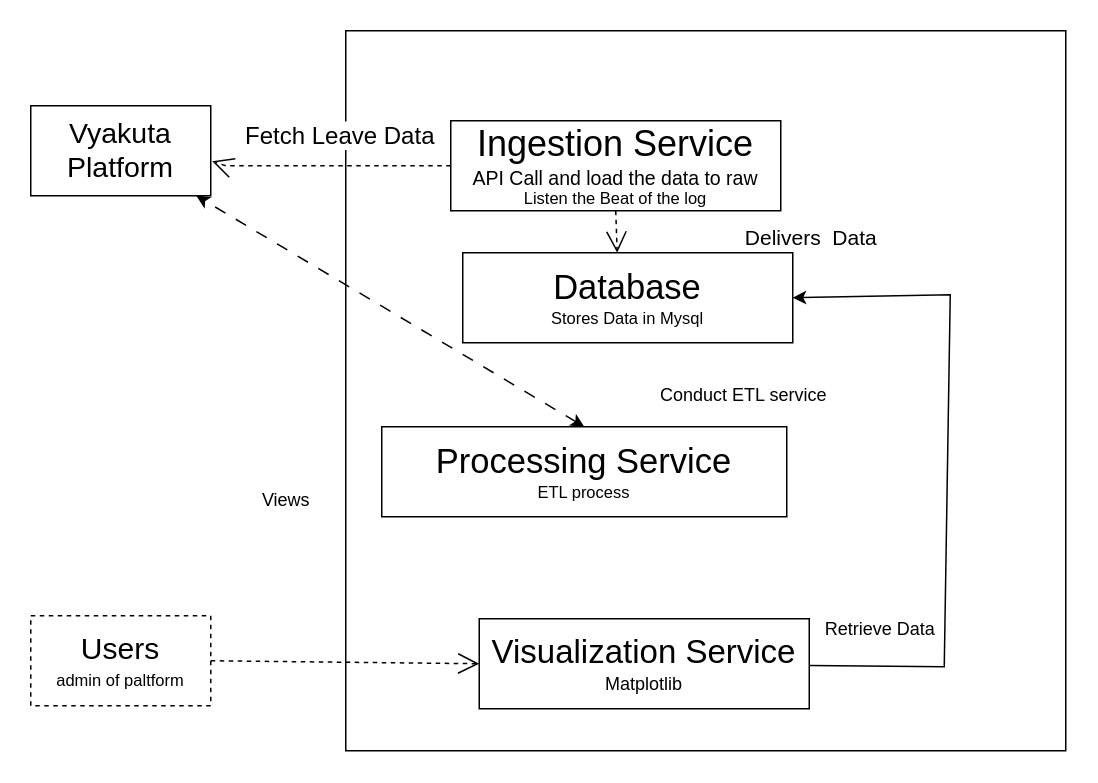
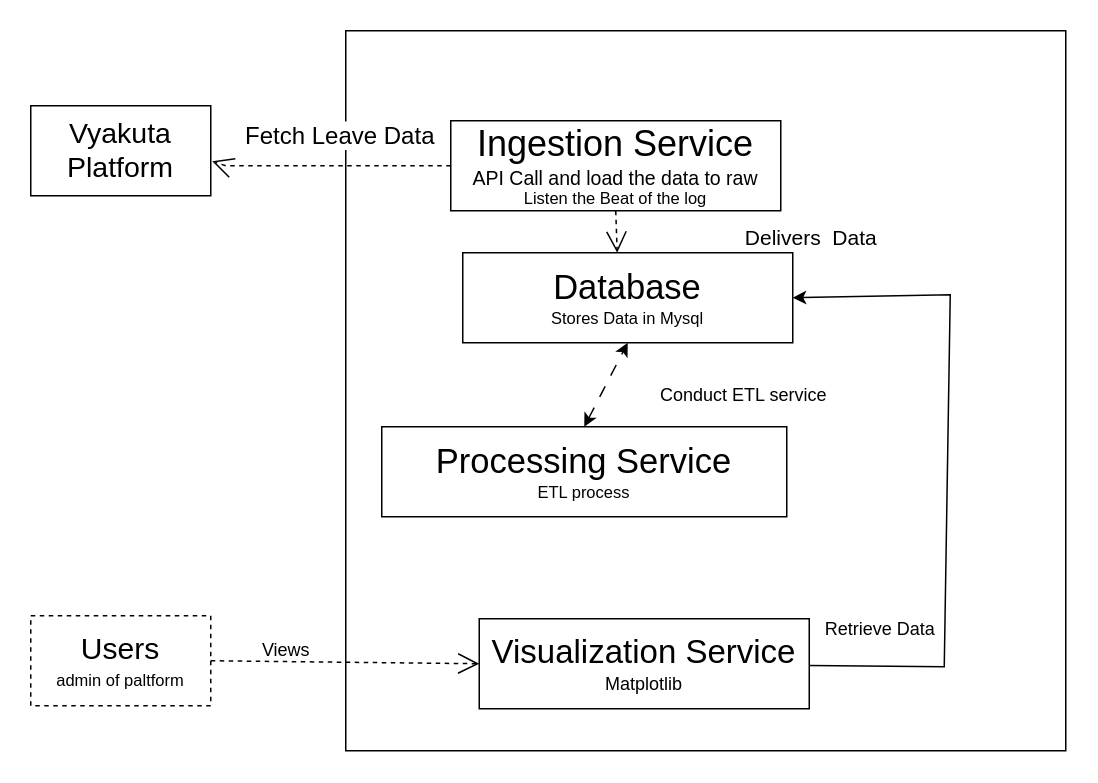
(536, 398) -> (614, 370)
(286, 511) -> (286, 661)
